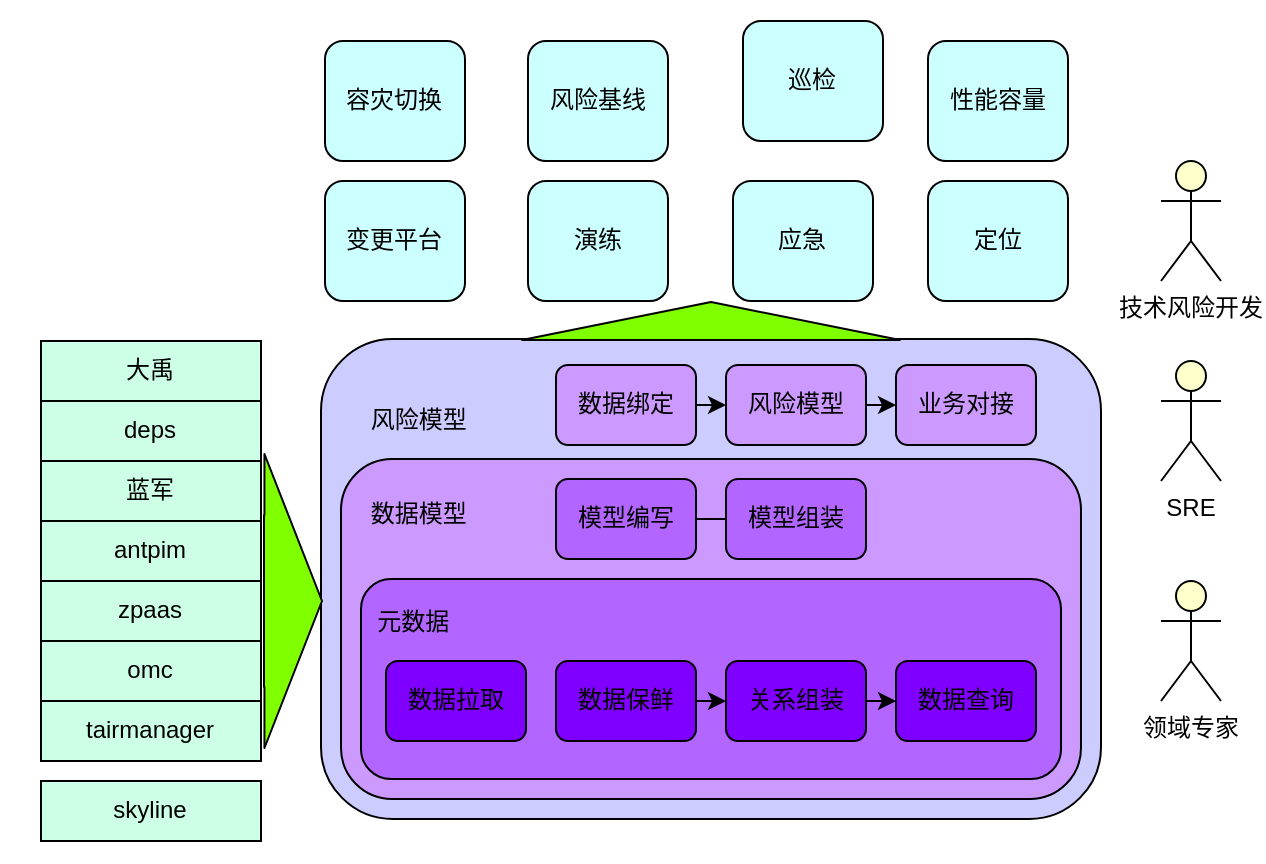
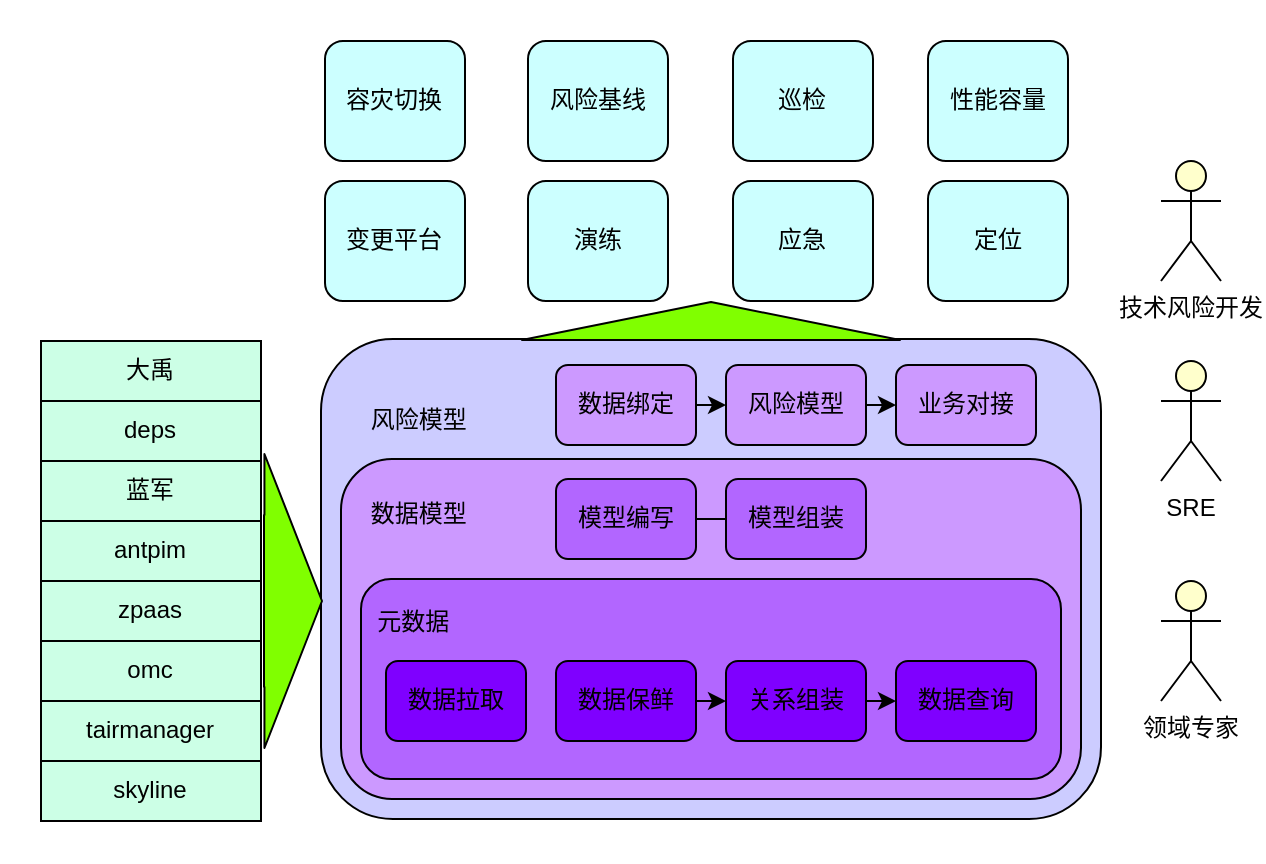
(813, 81) -> (803, 101)
(151, 811) -> (151, 791)
